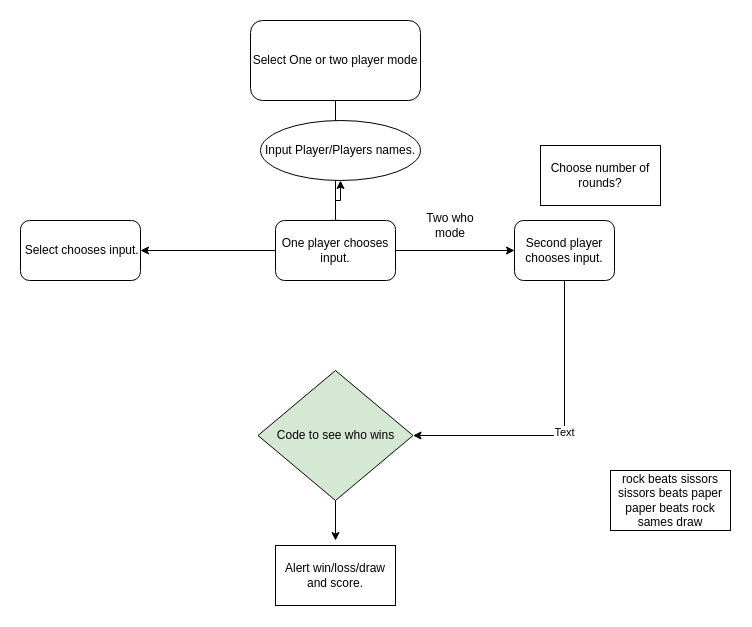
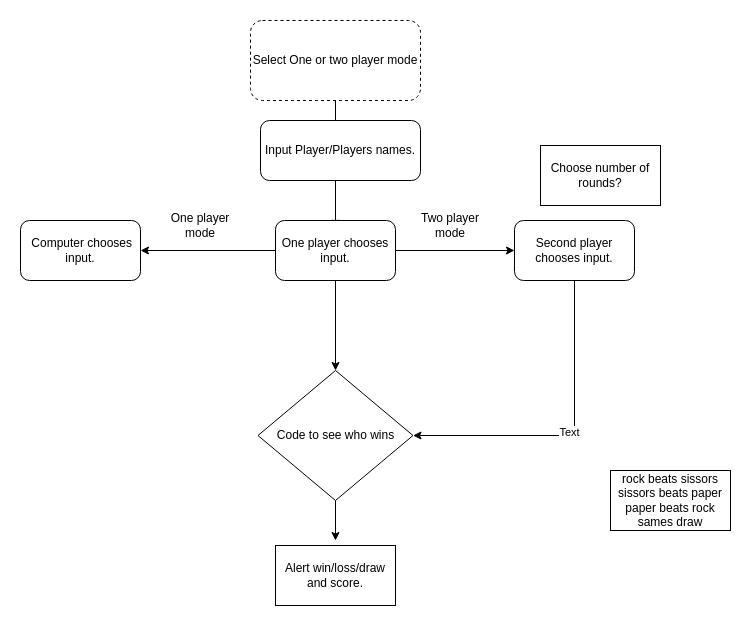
(336, 61) -> (336, 61)
(341, 151) -> (341, 151)
(341, 195) -> (336, 322)
none -> (201, 226)
(451, 226) -> (451, 226)
(81, 251) -> (81, 251)
(565, 251) -> (575, 251)
(336, 436) -> (336, 436)
